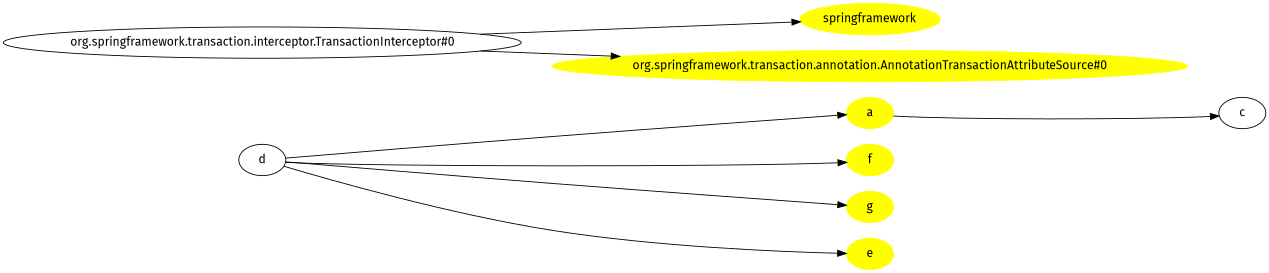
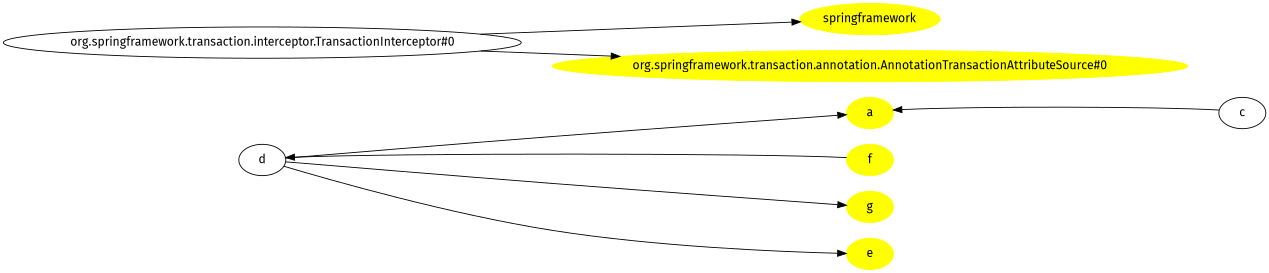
(1052, 119) -> (1061, 107)
(562, 166) -> (571, 154)
